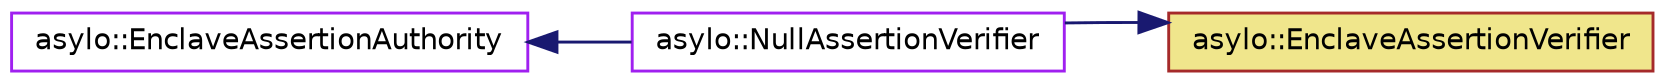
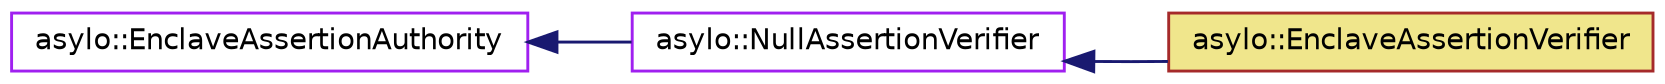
(1102, 23) -> (1131, 62)
